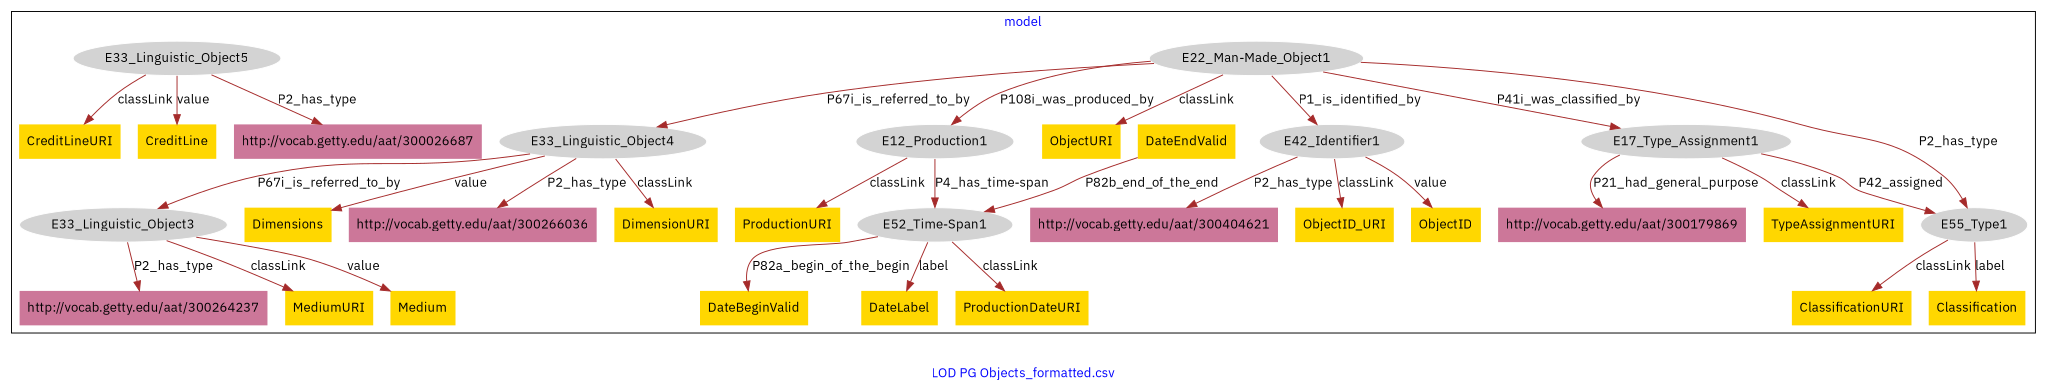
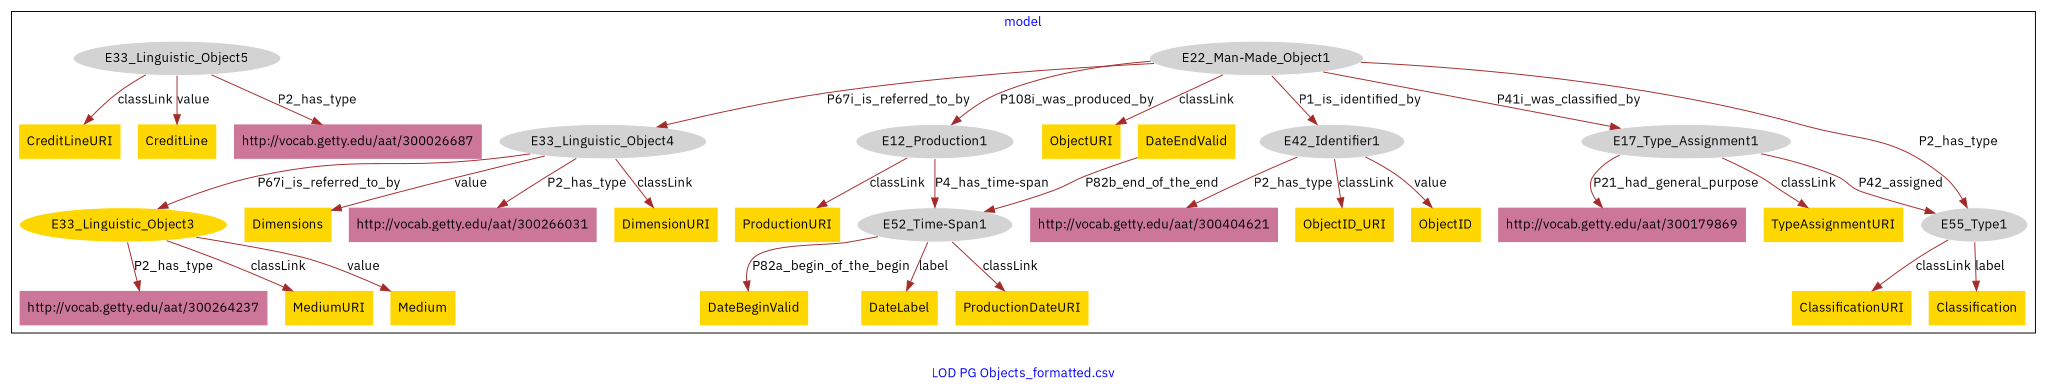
(123, 225) -> (123, 225)
(473, 225) -> (473, 225)
